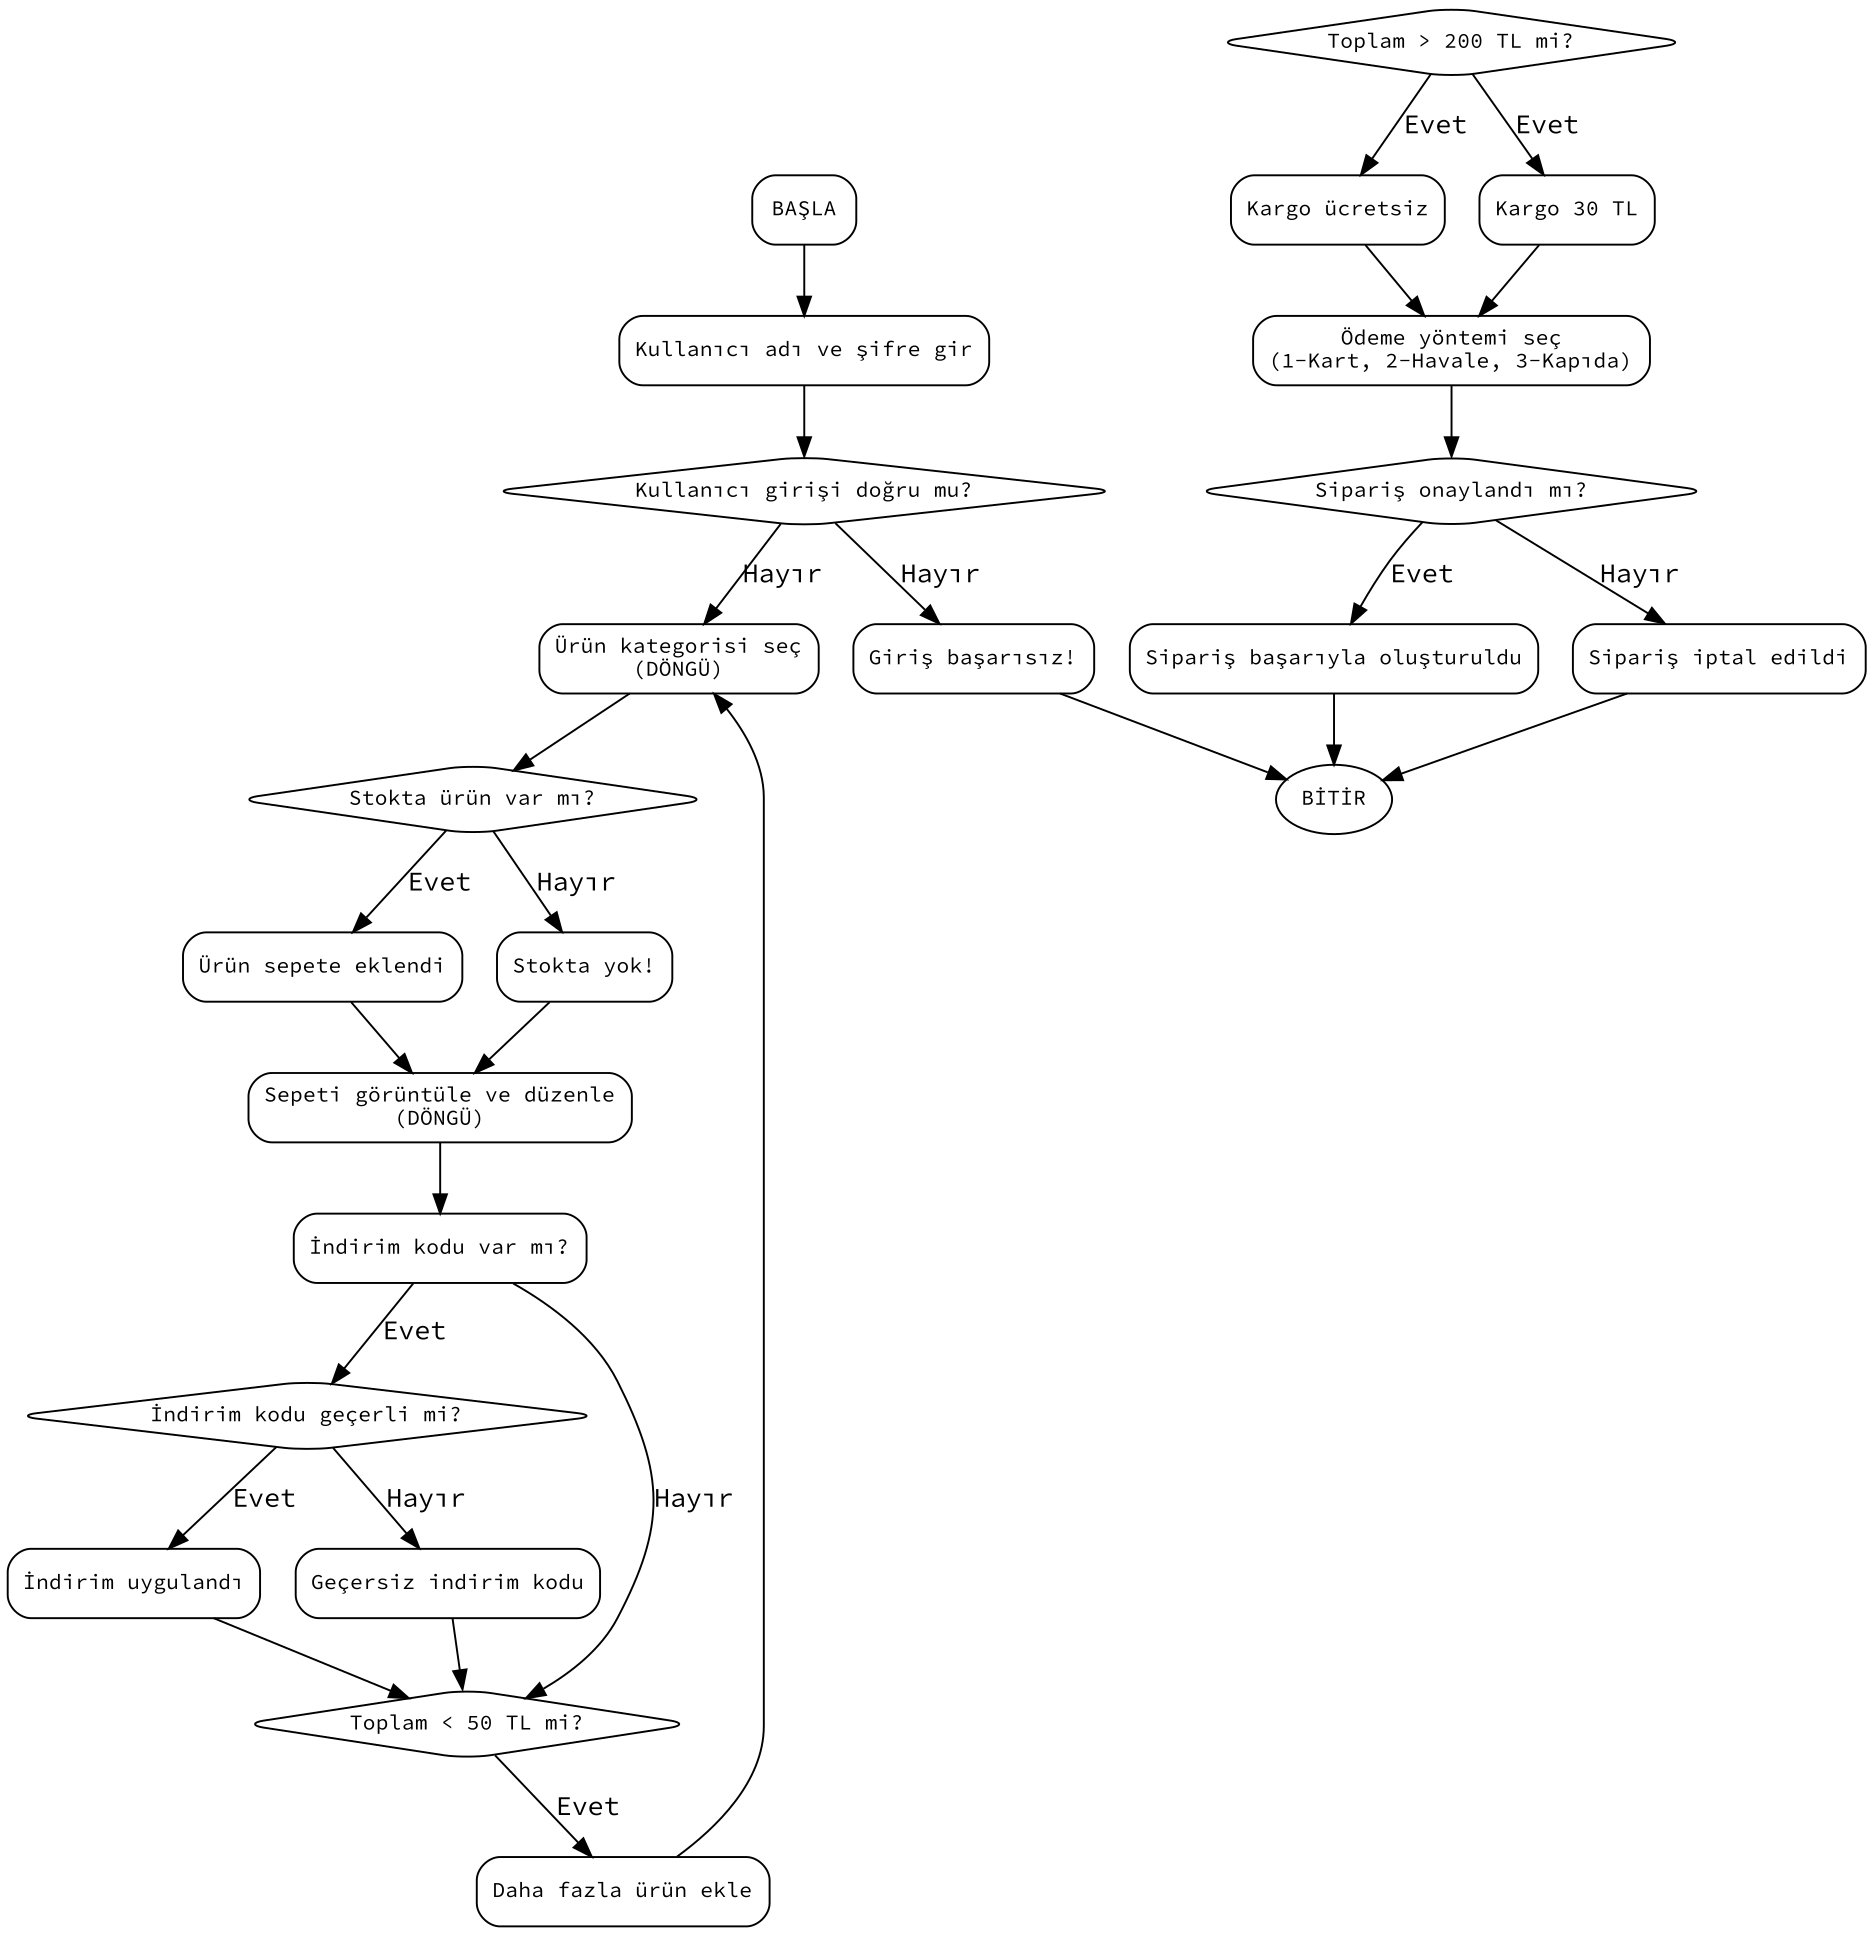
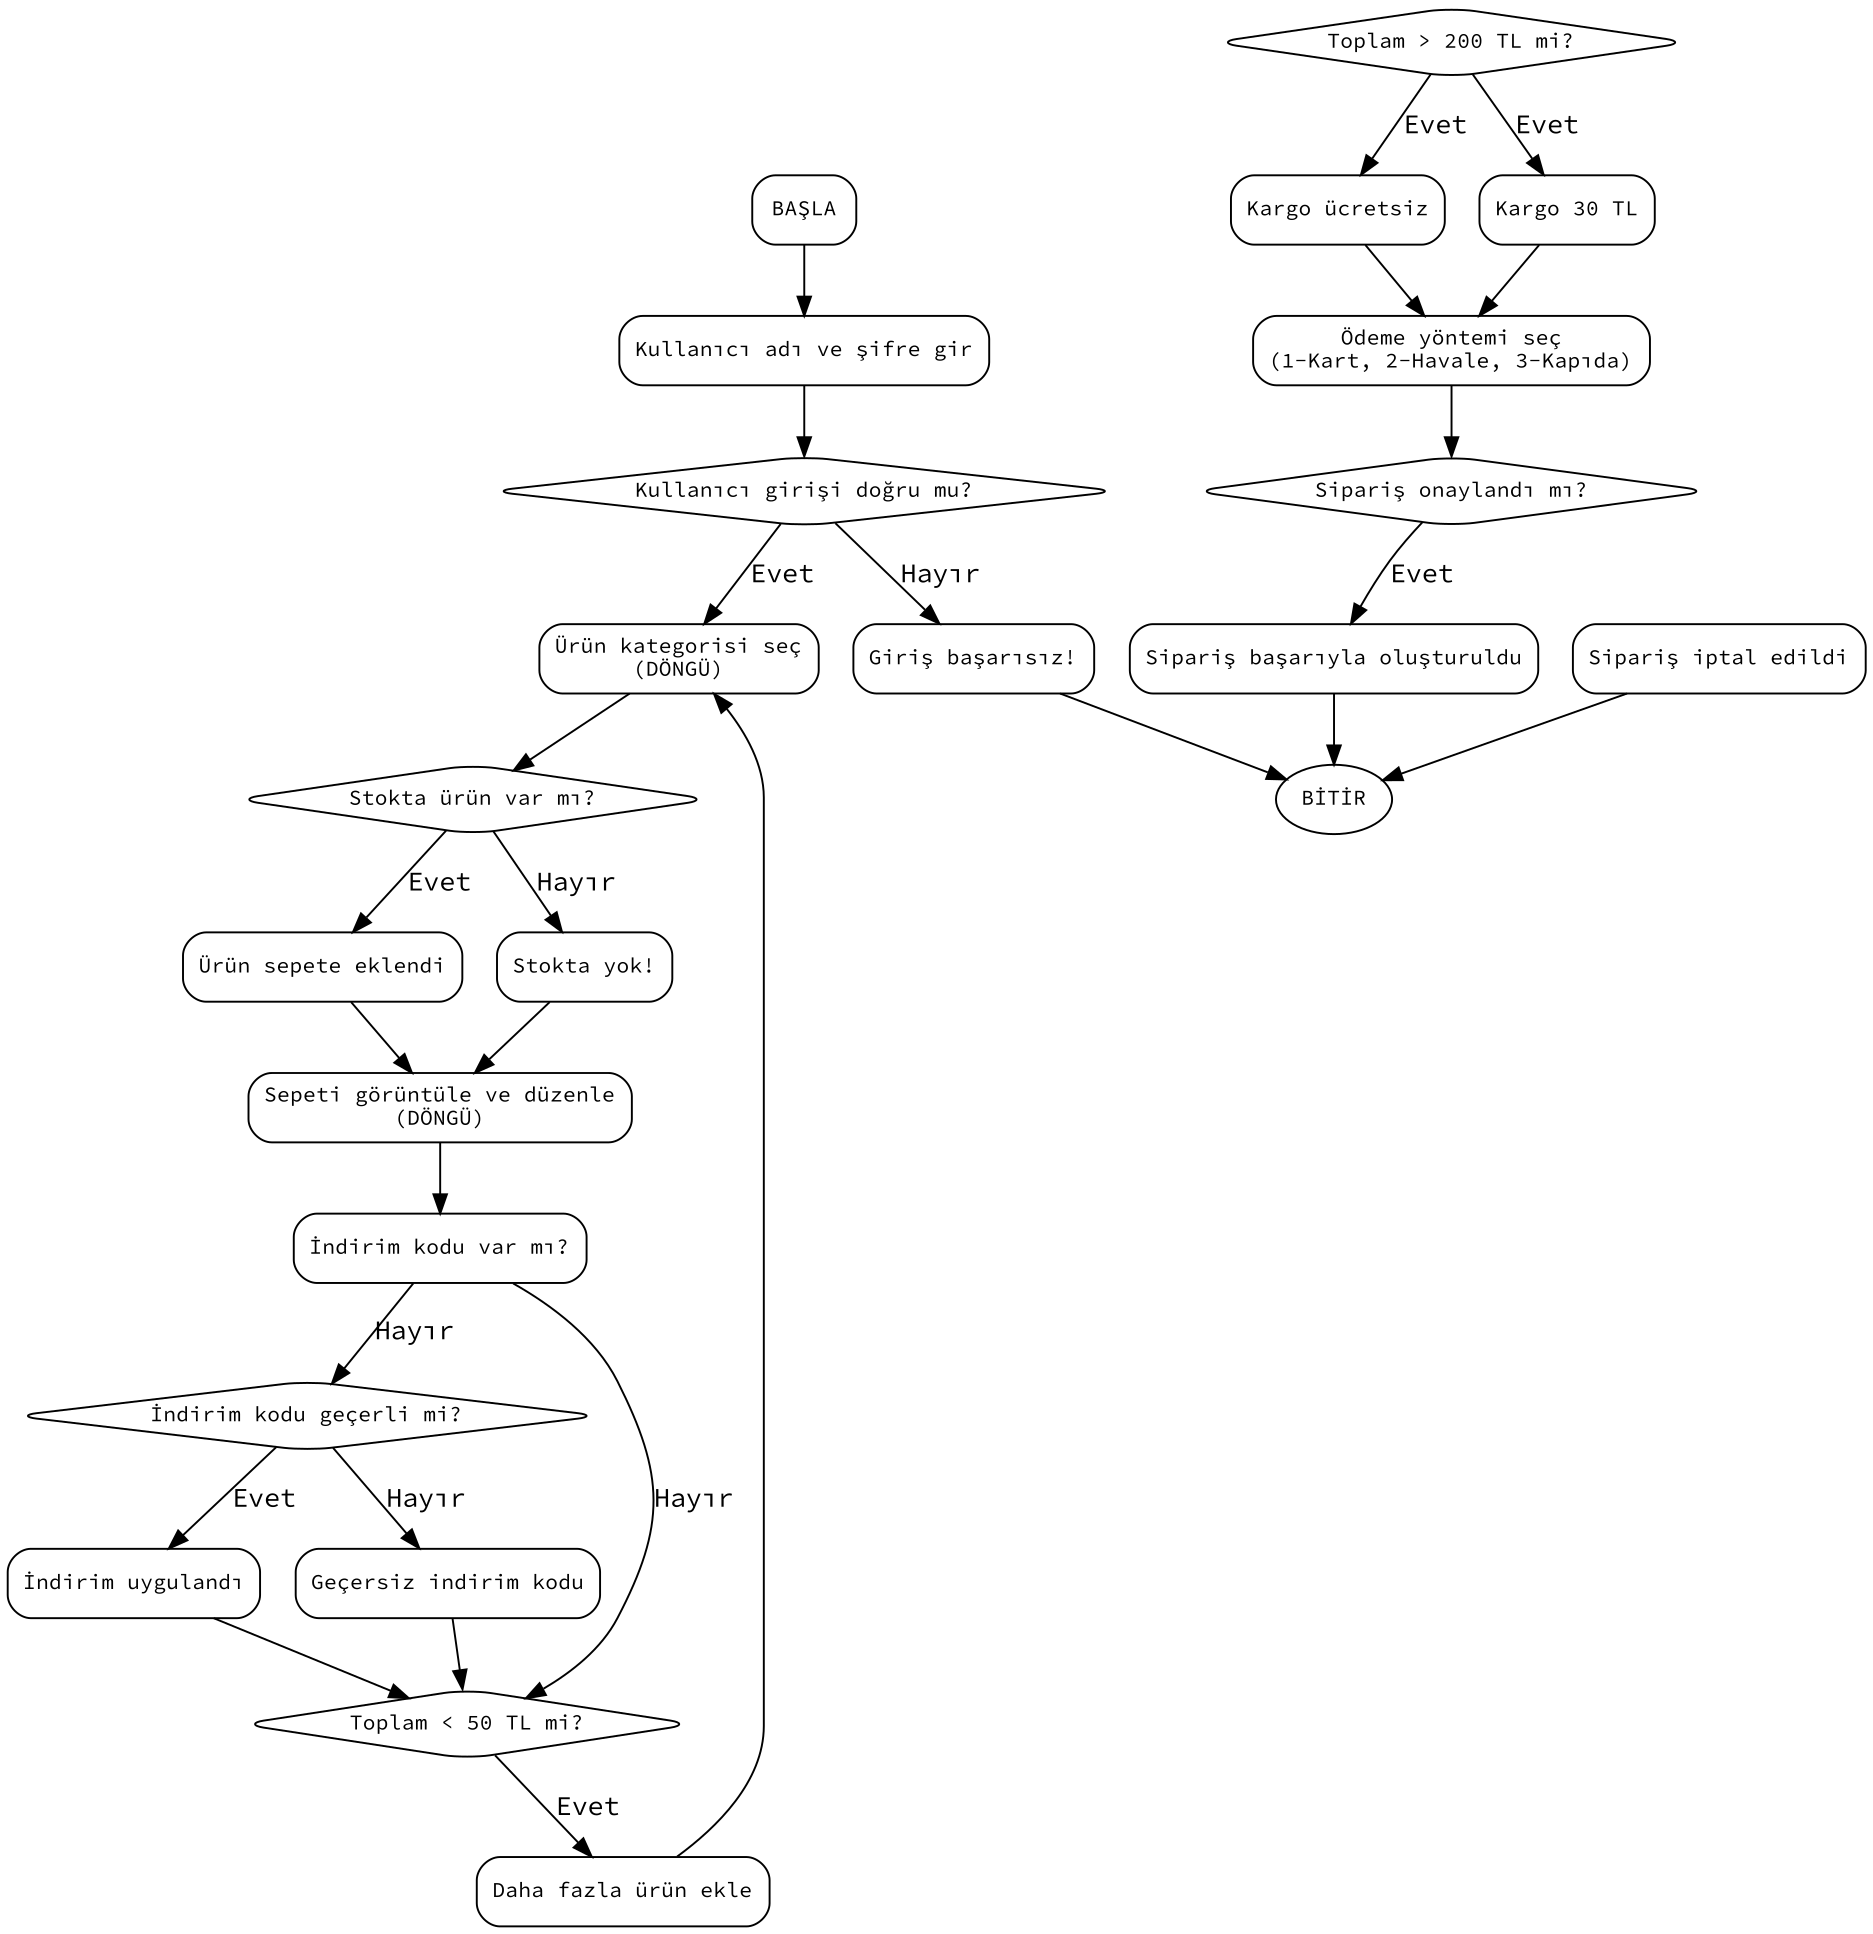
(1572, 567) -> none
(783, 575) -> (783, 575)
(415, 1332) -> (415, 1332)
